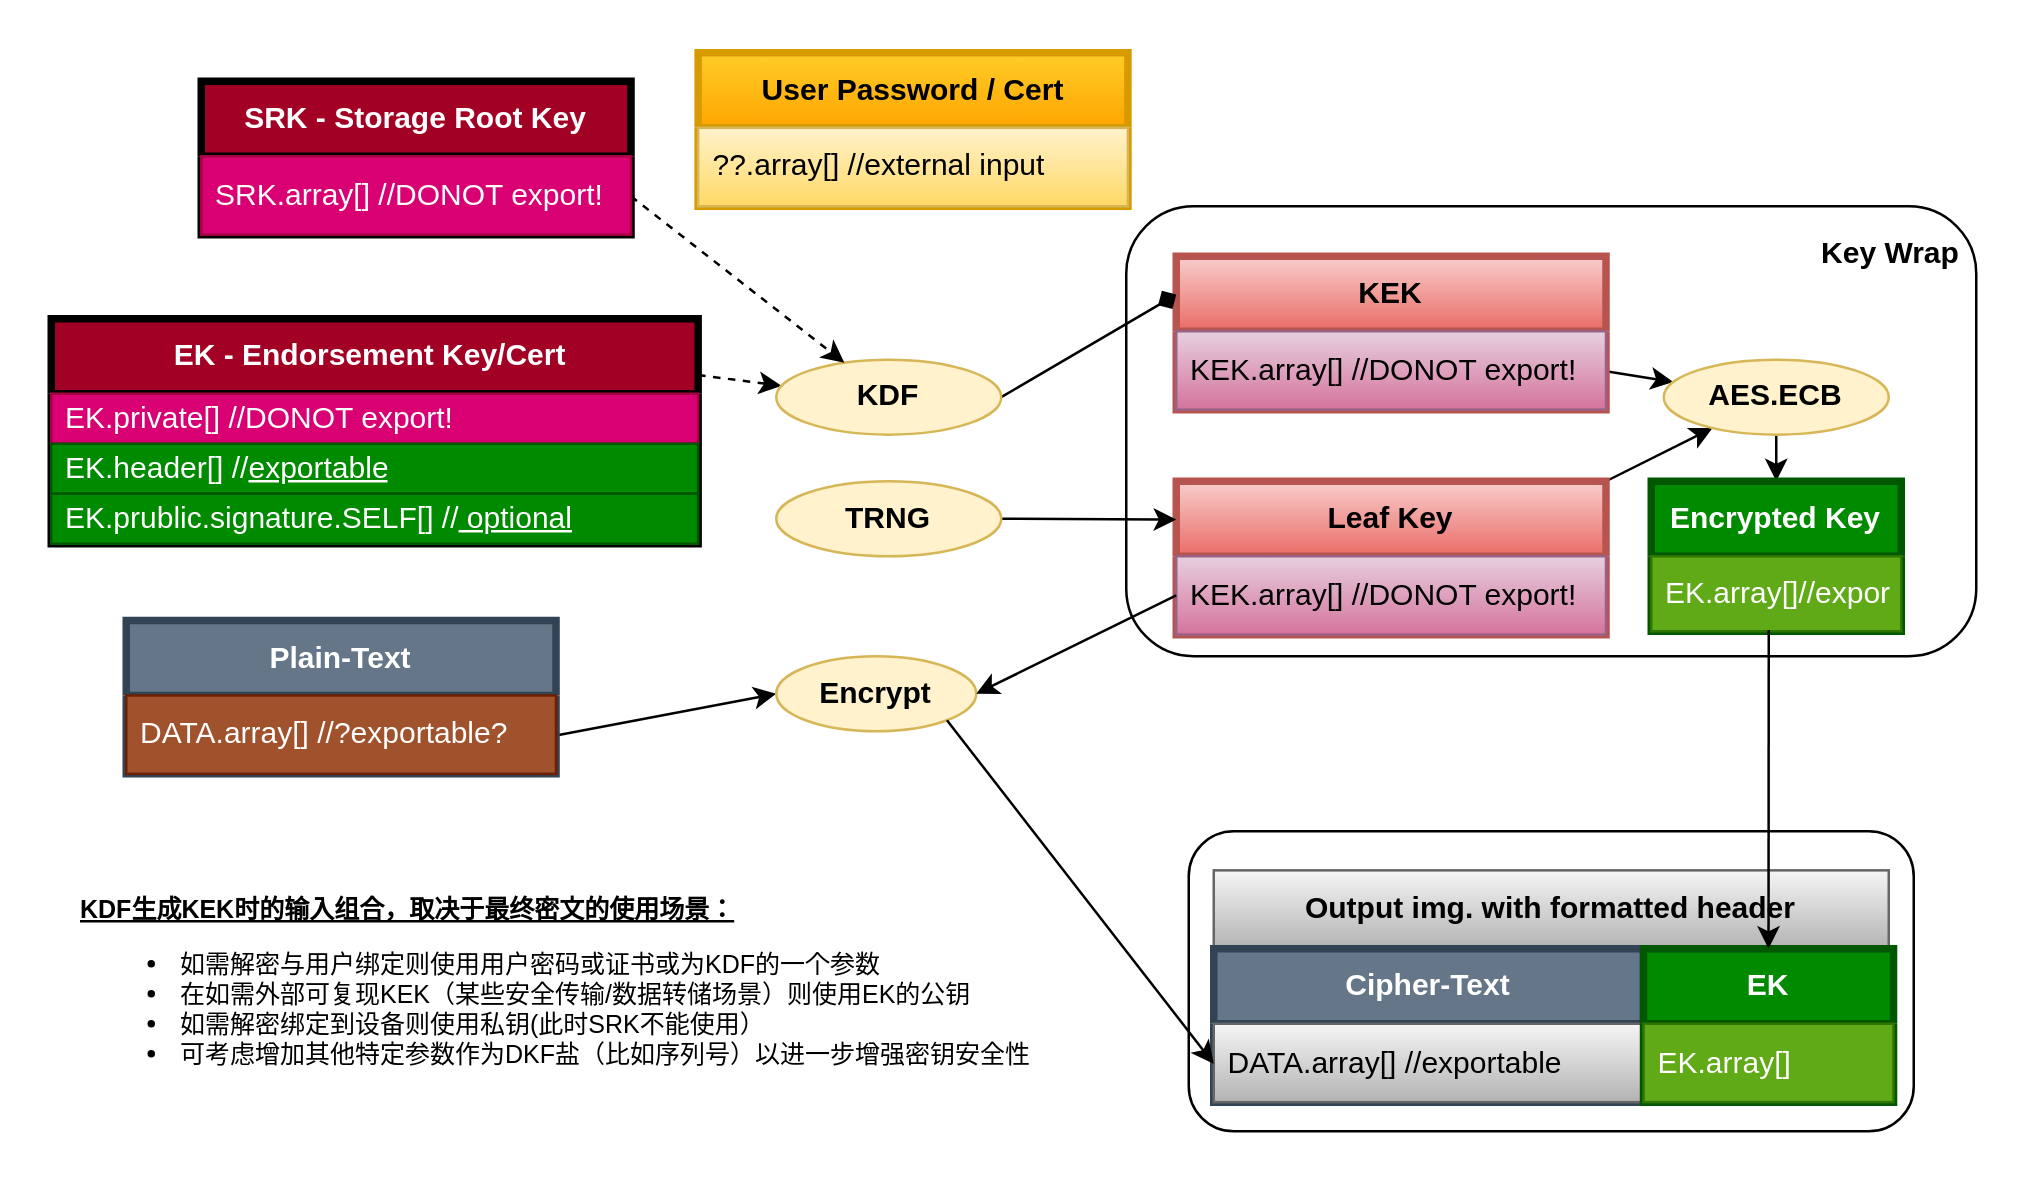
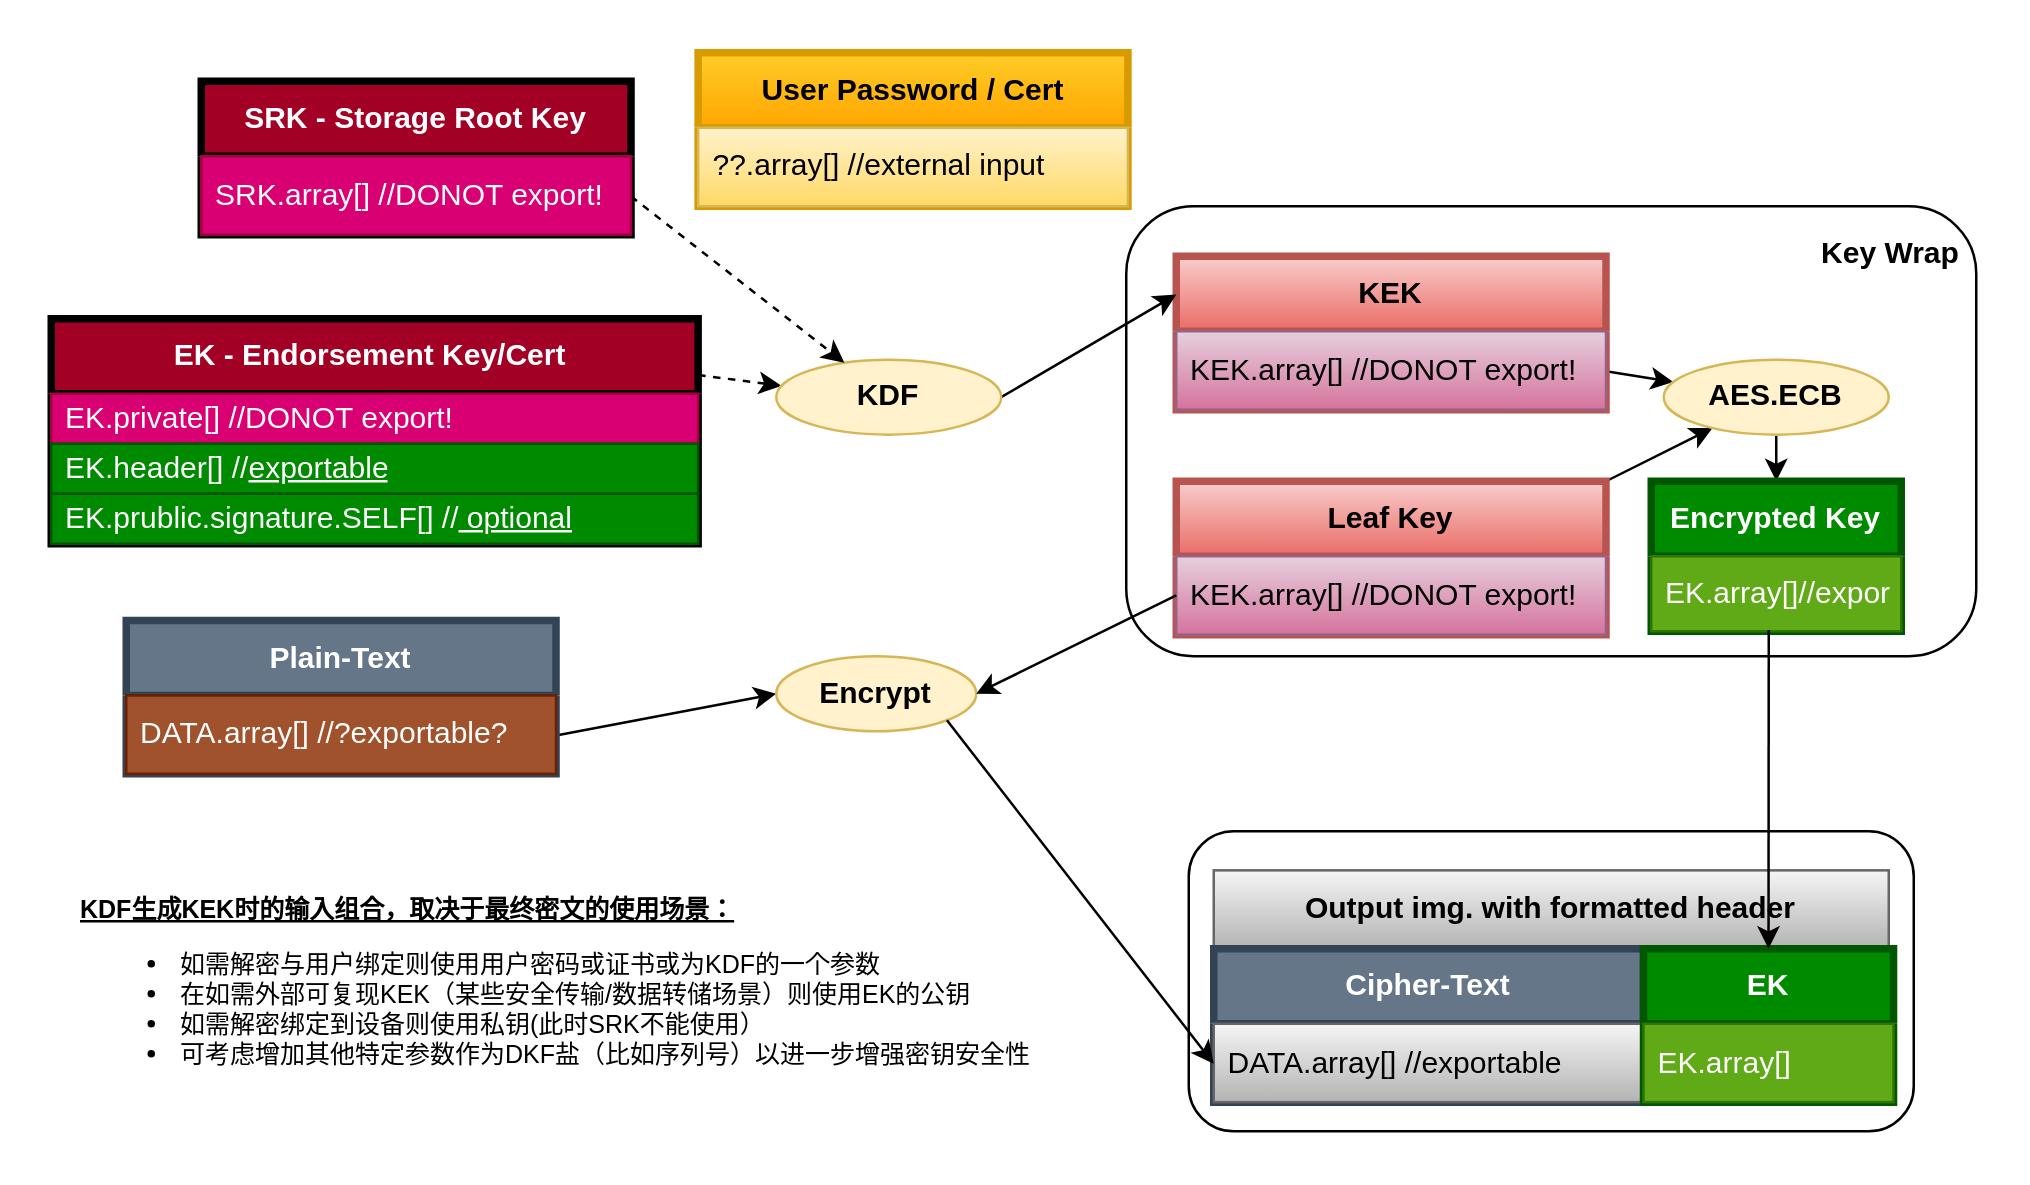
(1159, 305) -> (1160, 304)
(889, 519) -> none
(1080, 519) -> none
